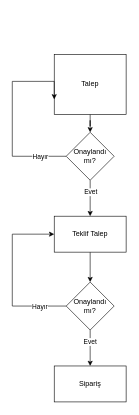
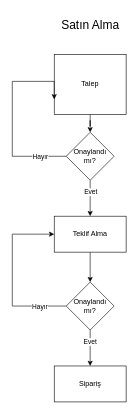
none -> (90, 24)
(90, 234) -> (90, 234)
